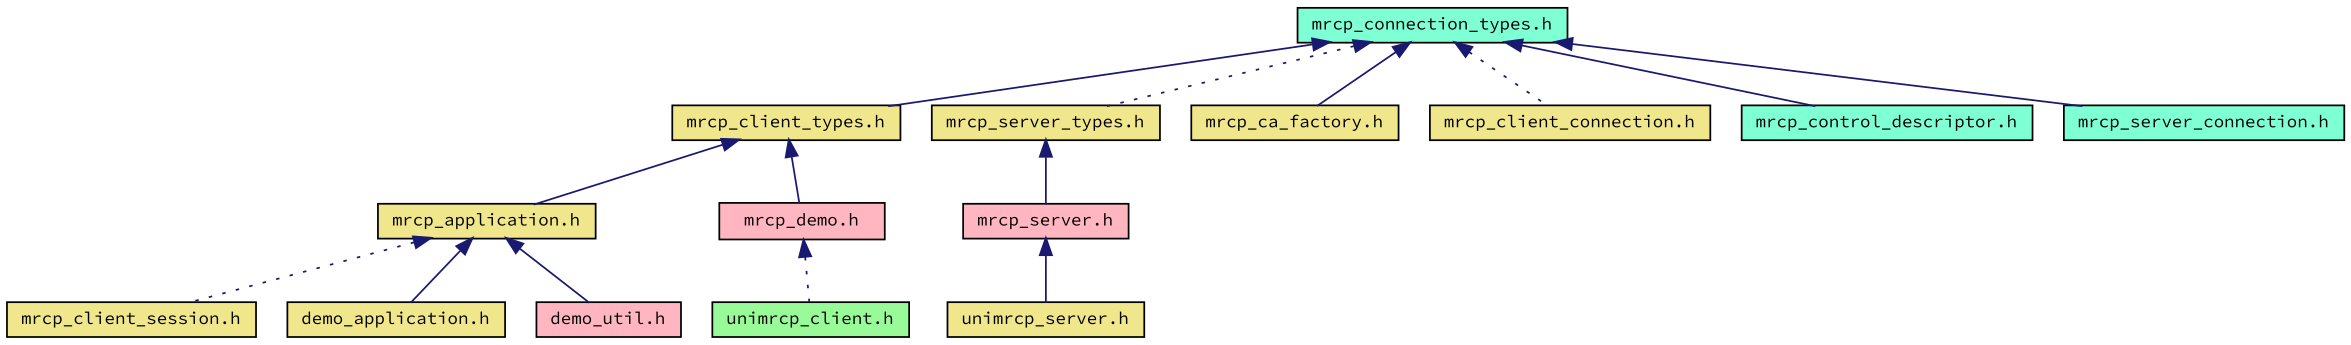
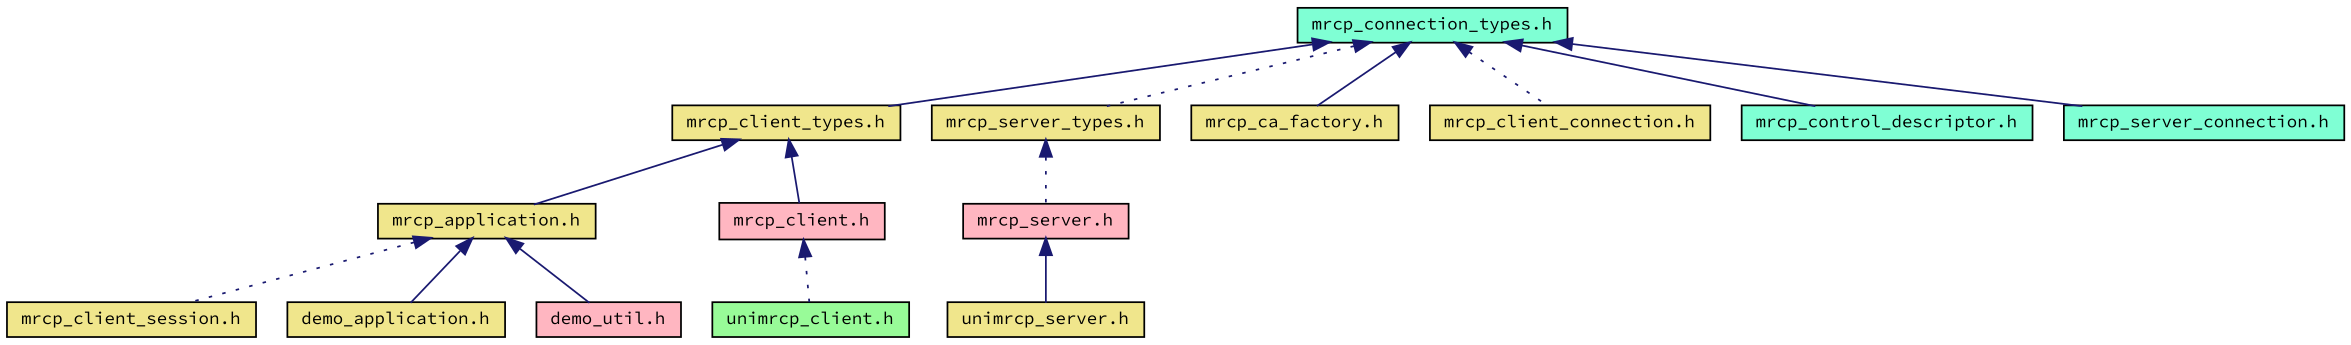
(1046, 181) -> (1046, 181)
(802, 221) -> (802, 221)
